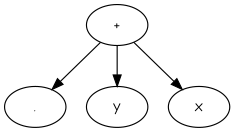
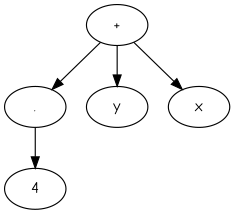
none -> (35, 189)
